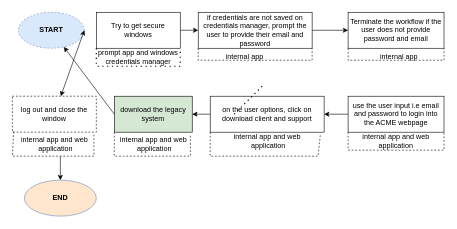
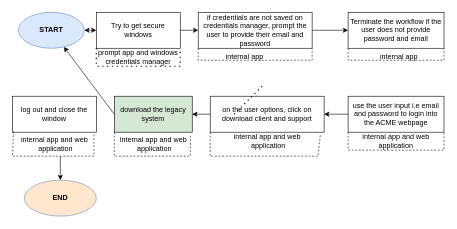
(51, 30) -> (51, 30)
(73, 63) -> (90, 30)
(54, 114) -> (54, 114)
